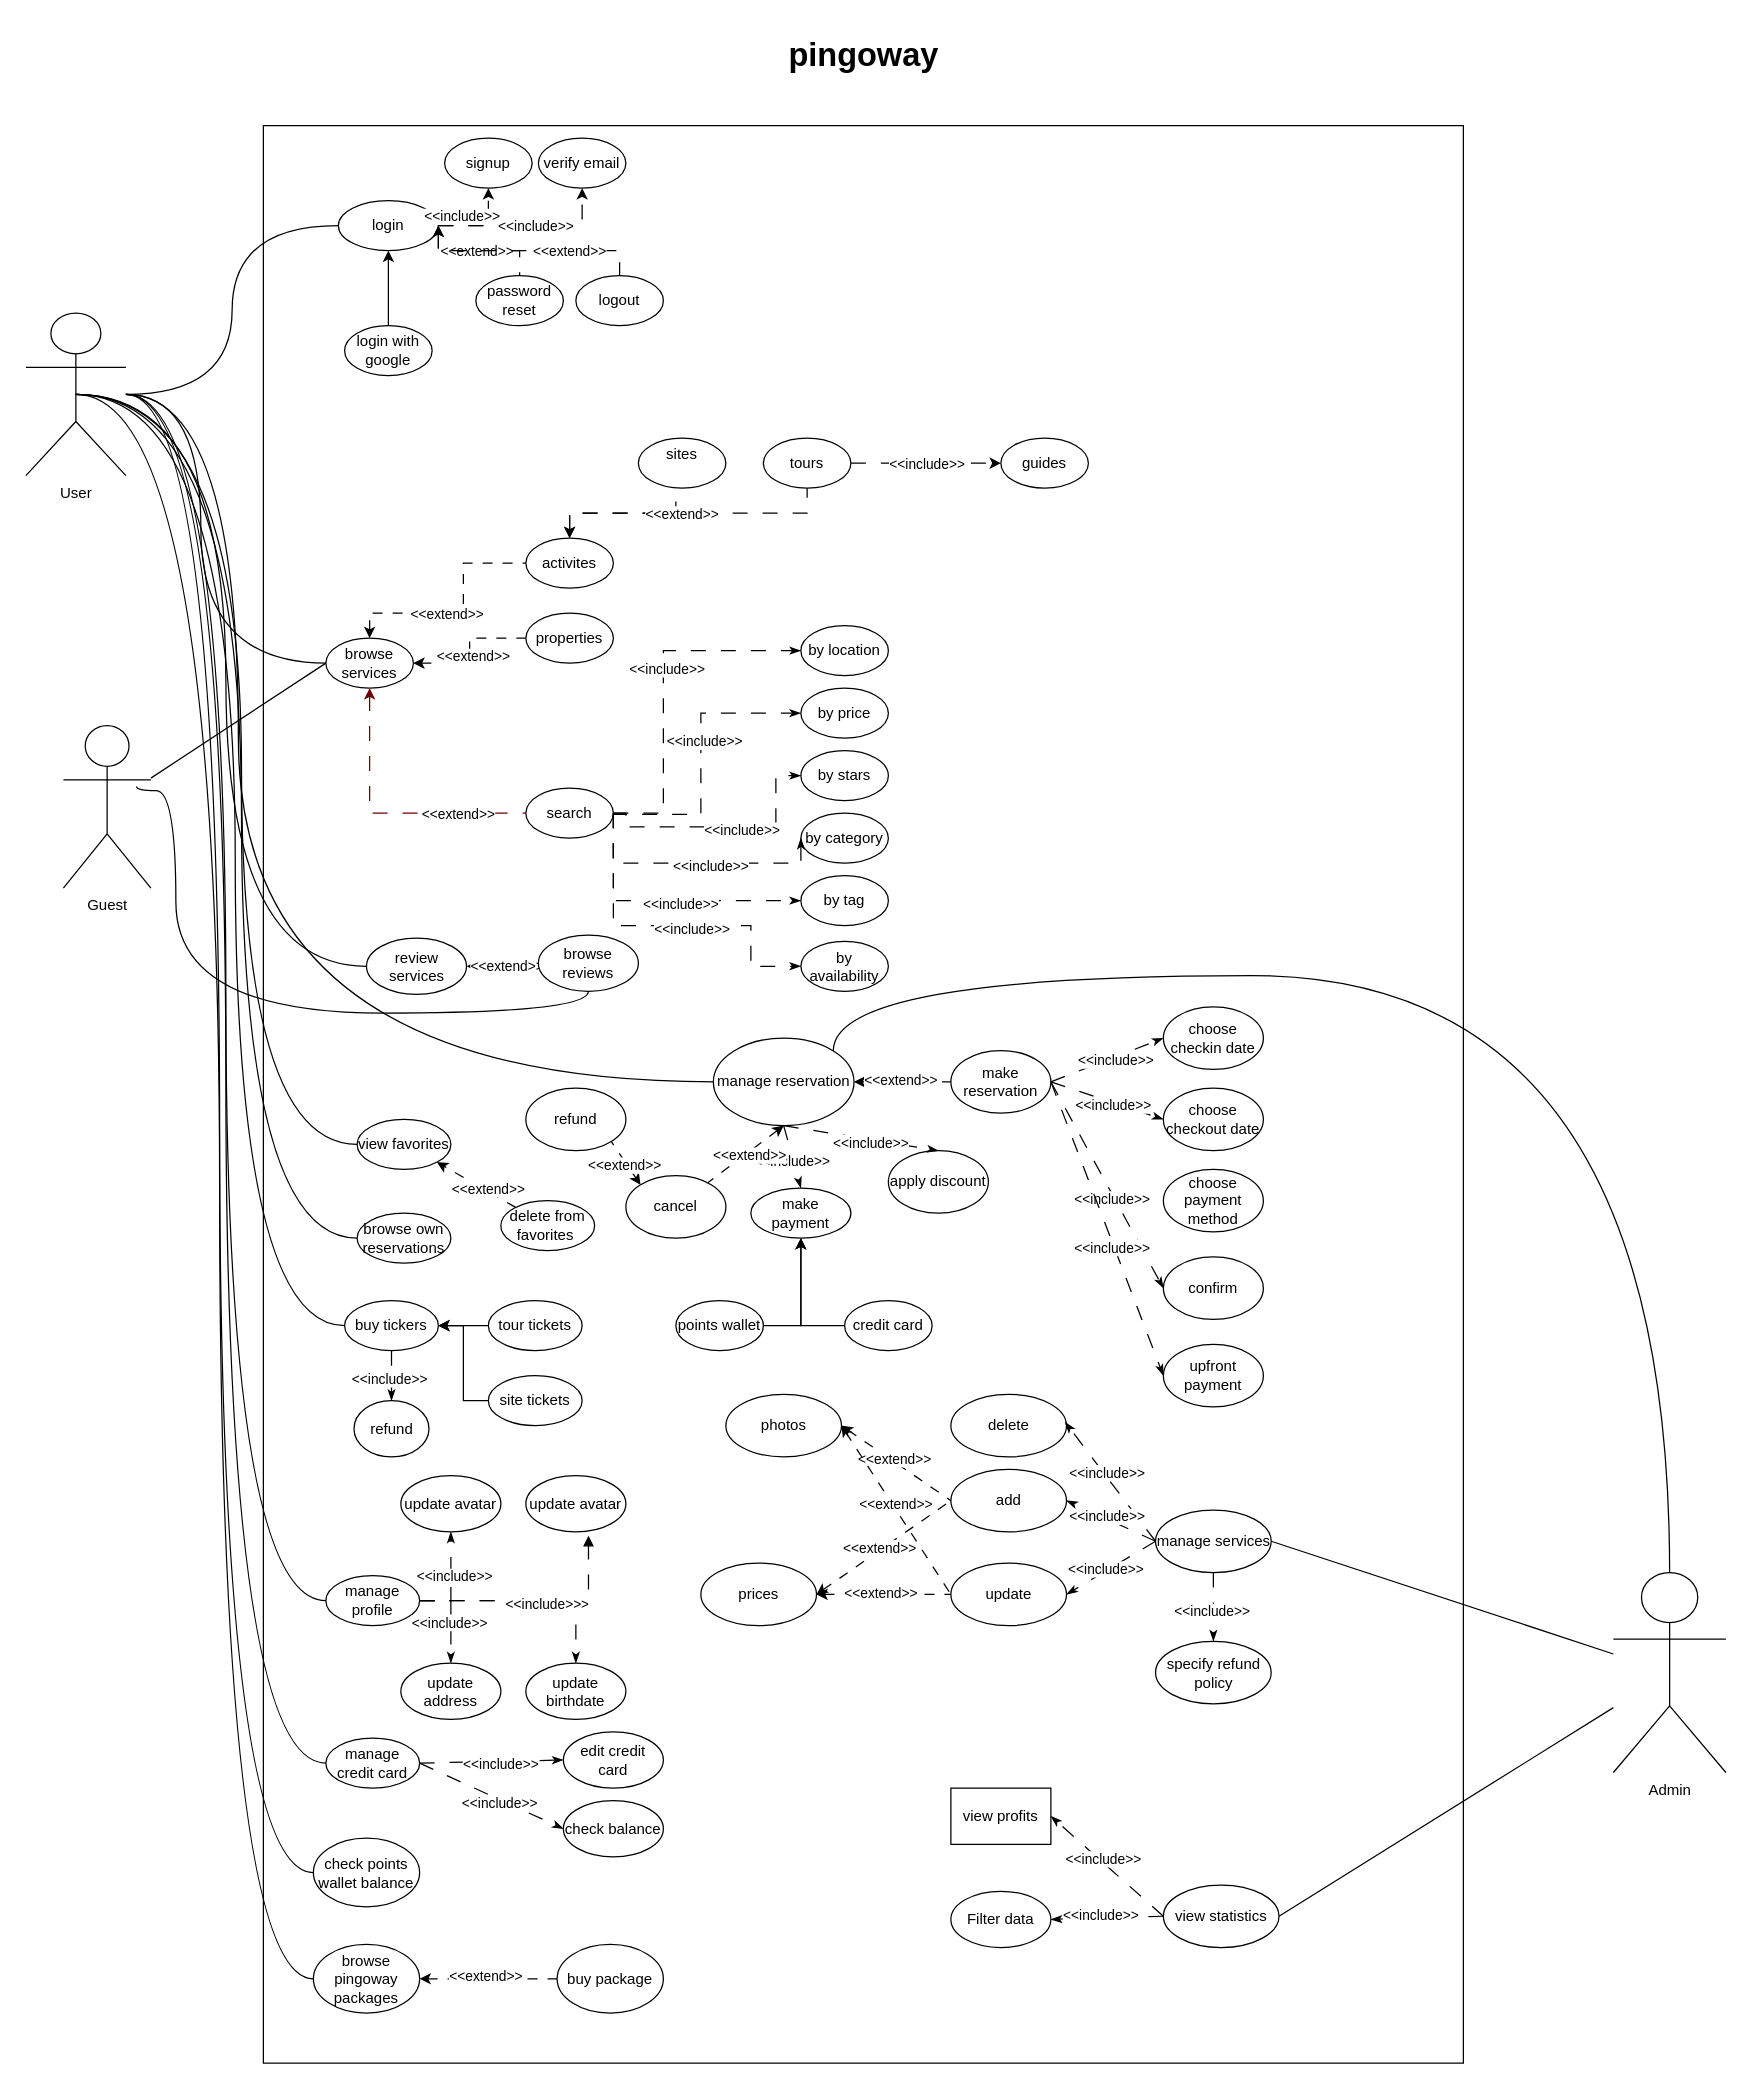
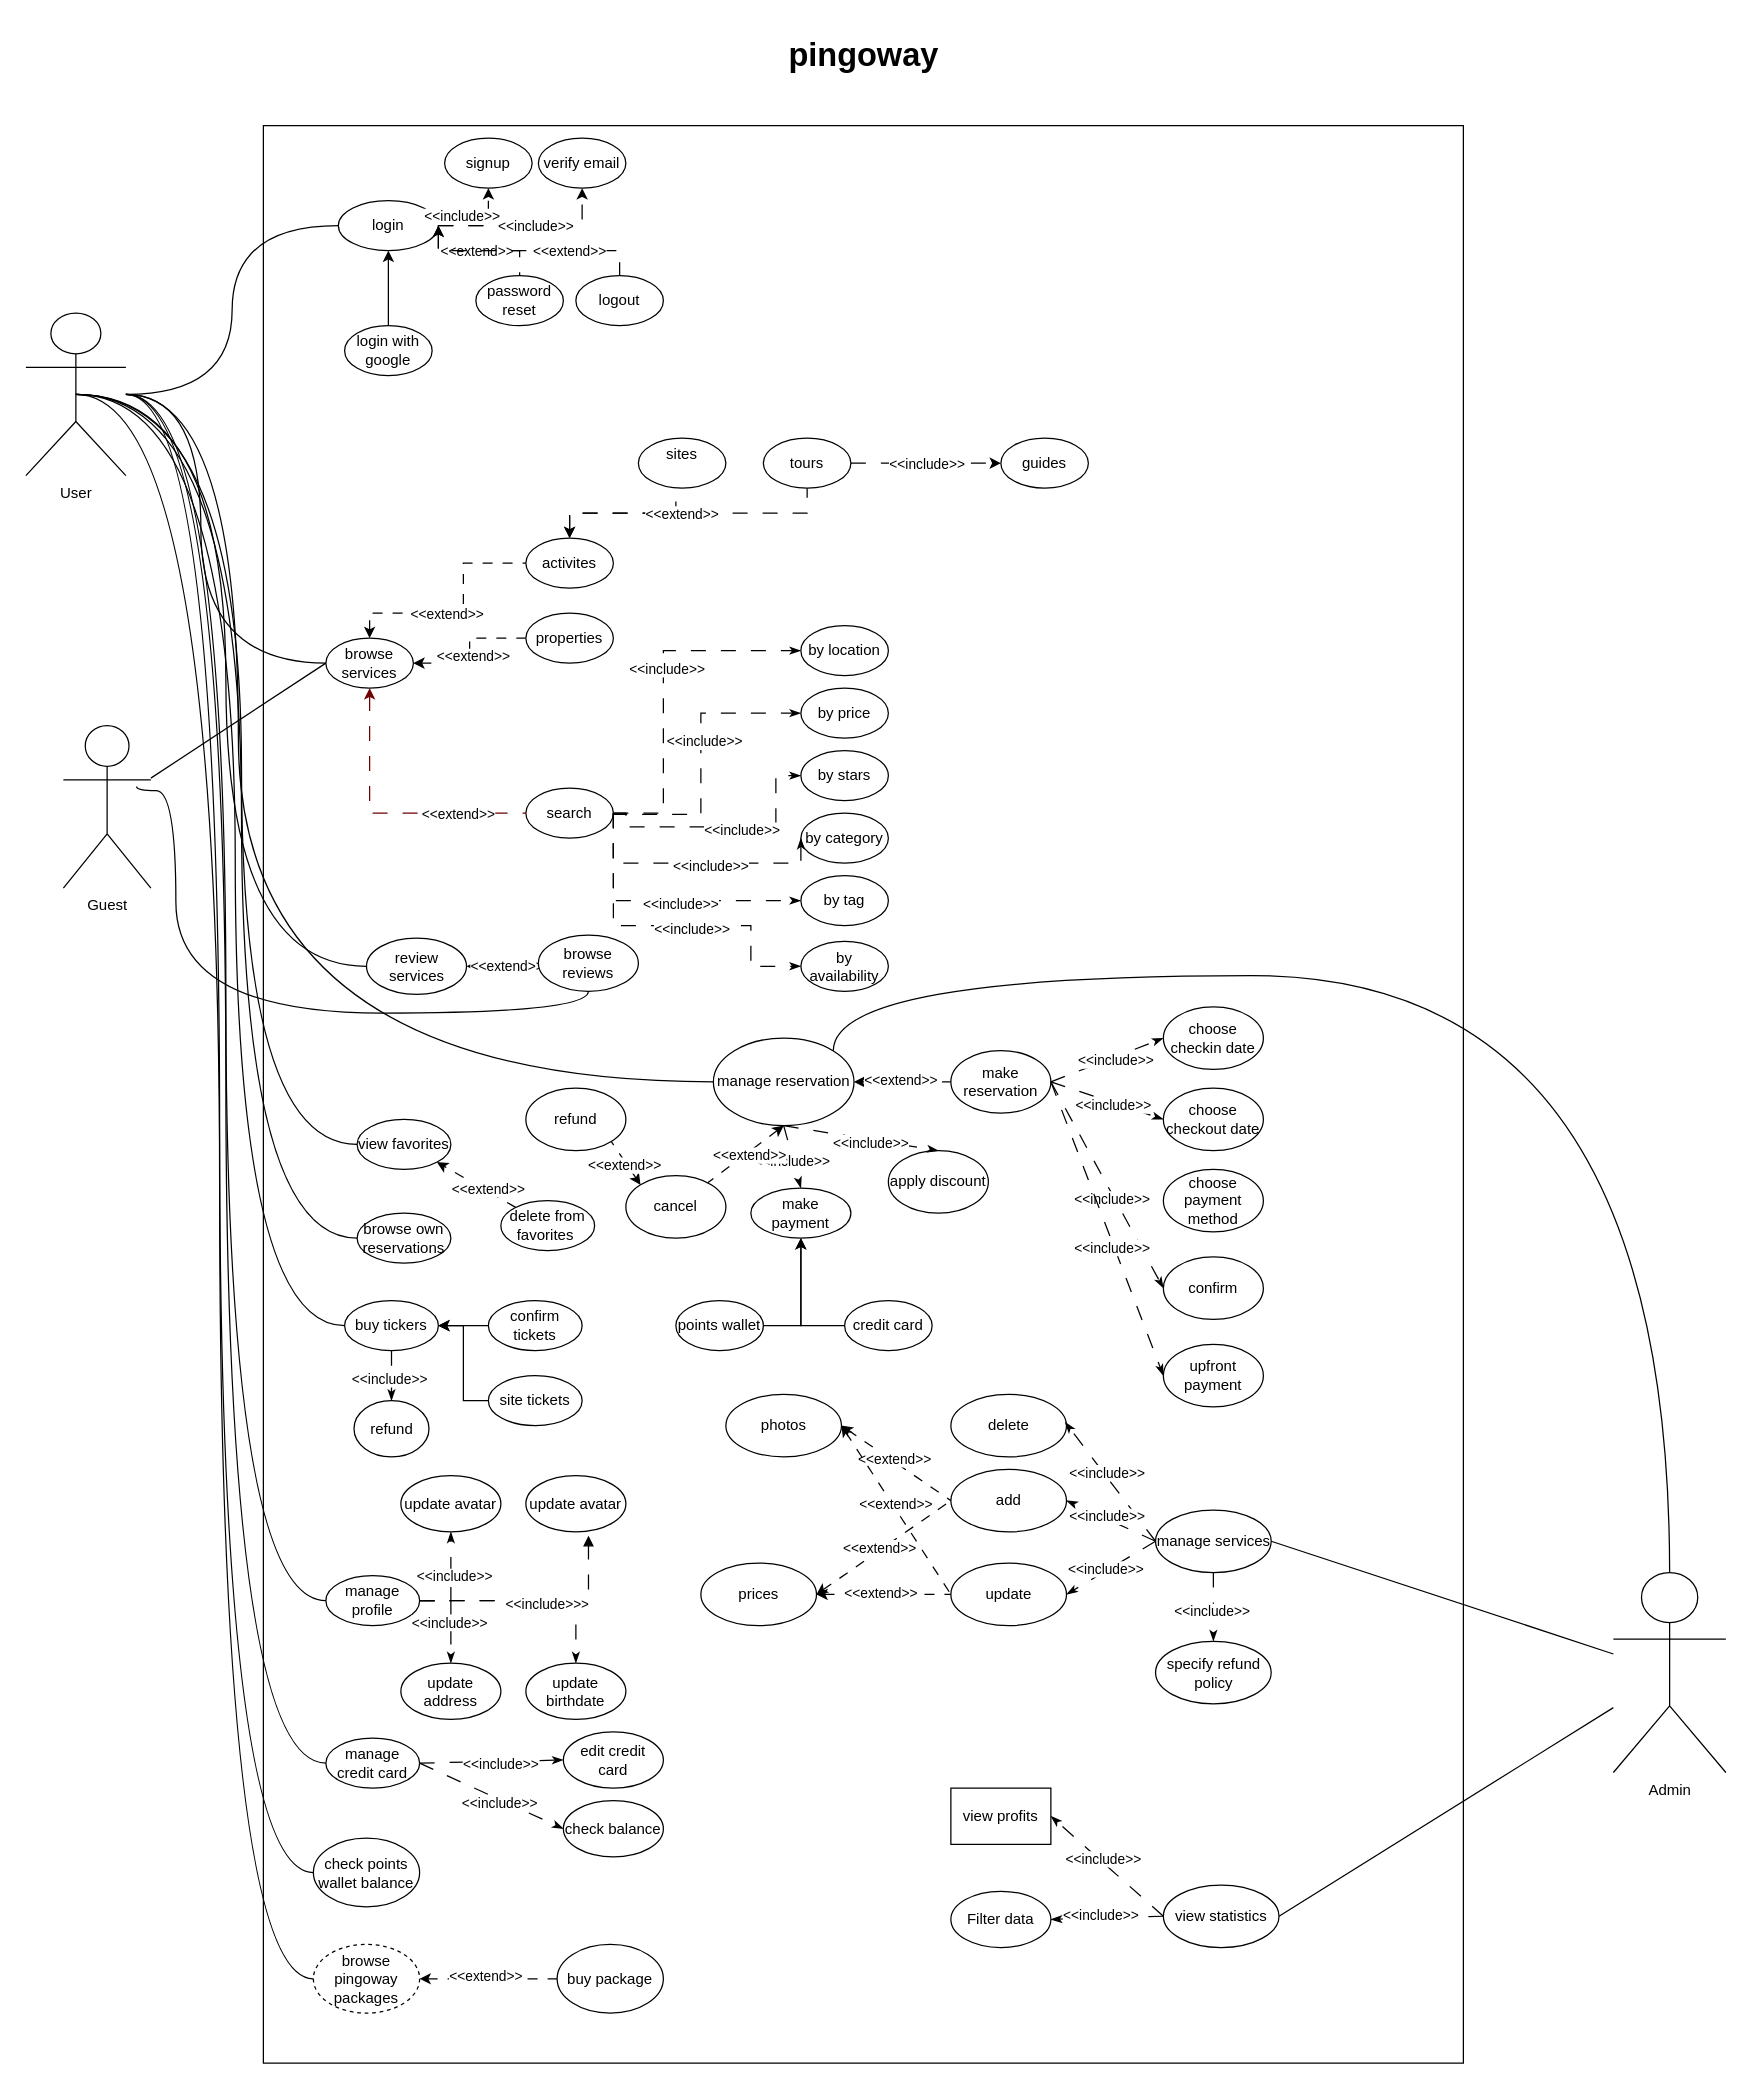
(535, 1326) -> (535, 1326)
(366, 1979) -> (366, 1979)
